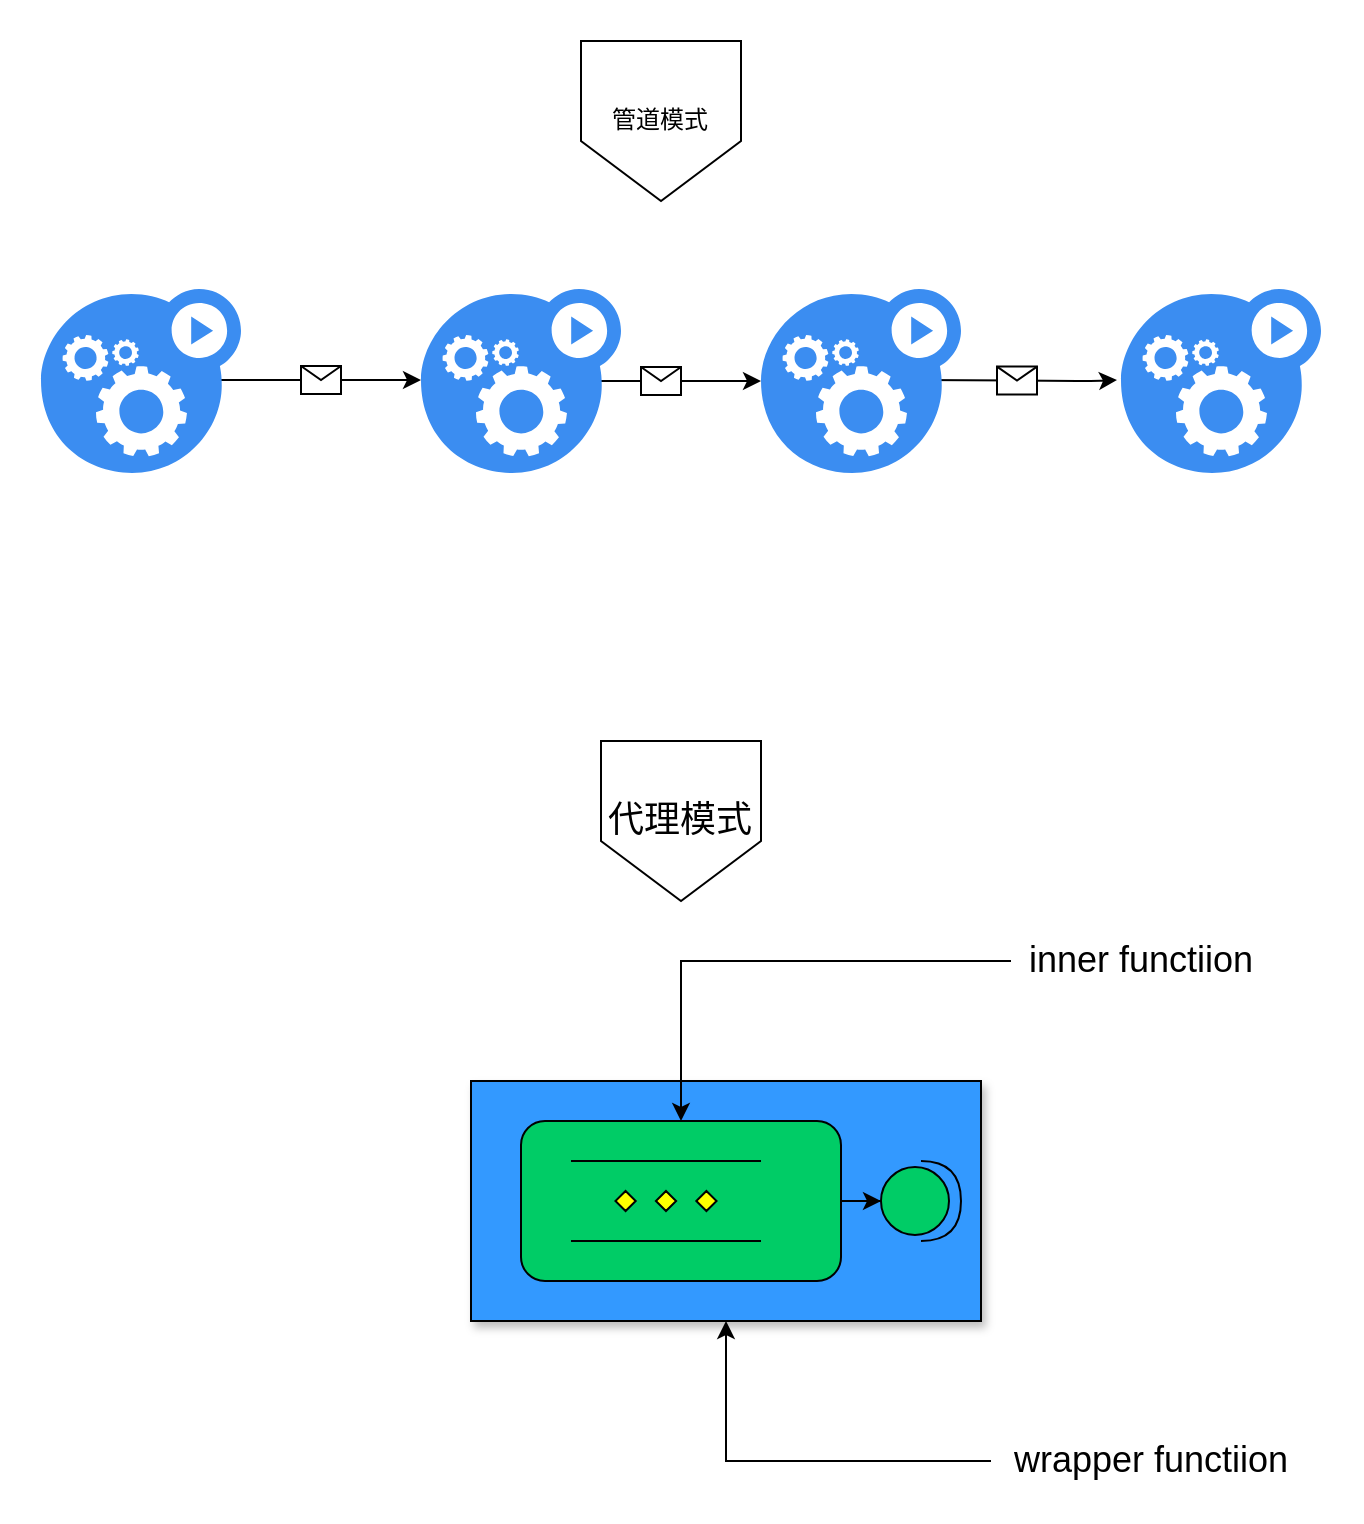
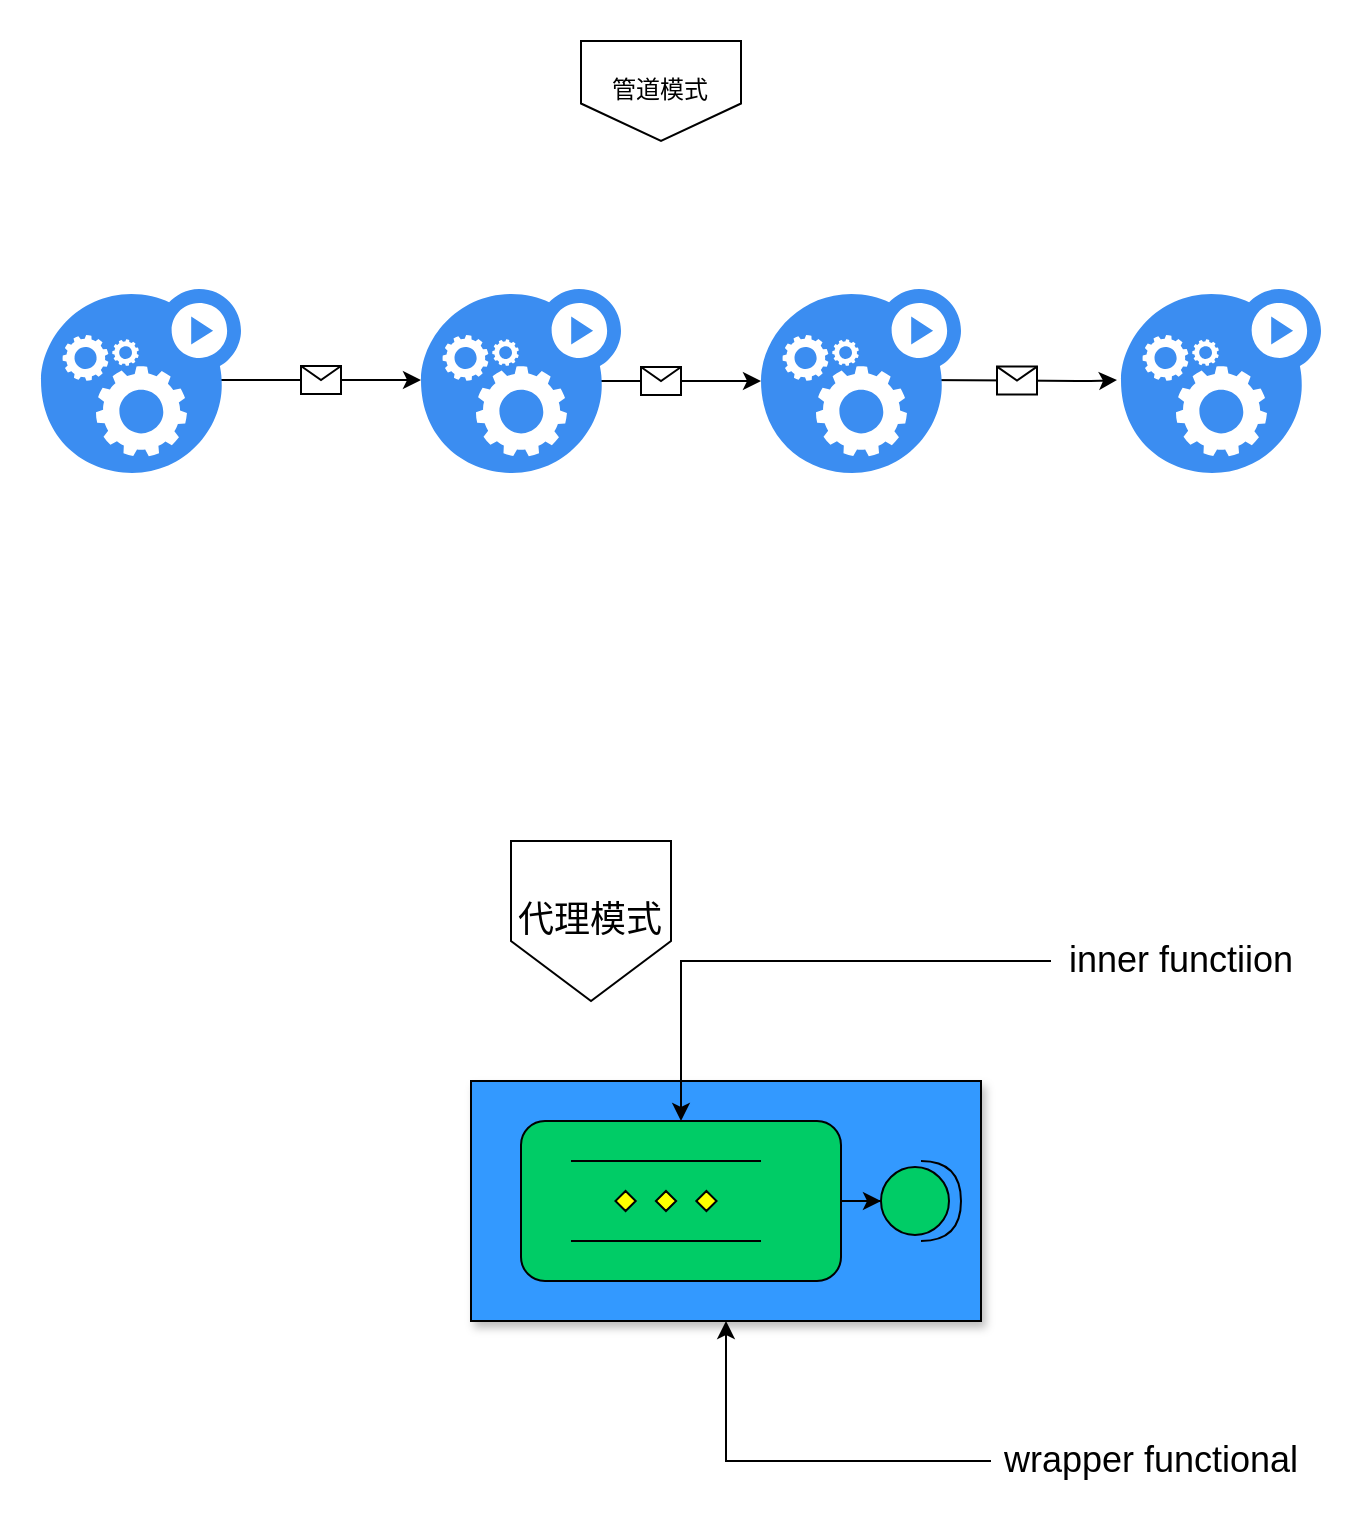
(661, 121) -> (661, 91)
(681, 821) -> (591, 921)
(1141, 961) -> (1181, 961)
(1152, 1461) -> (1152, 1461)
